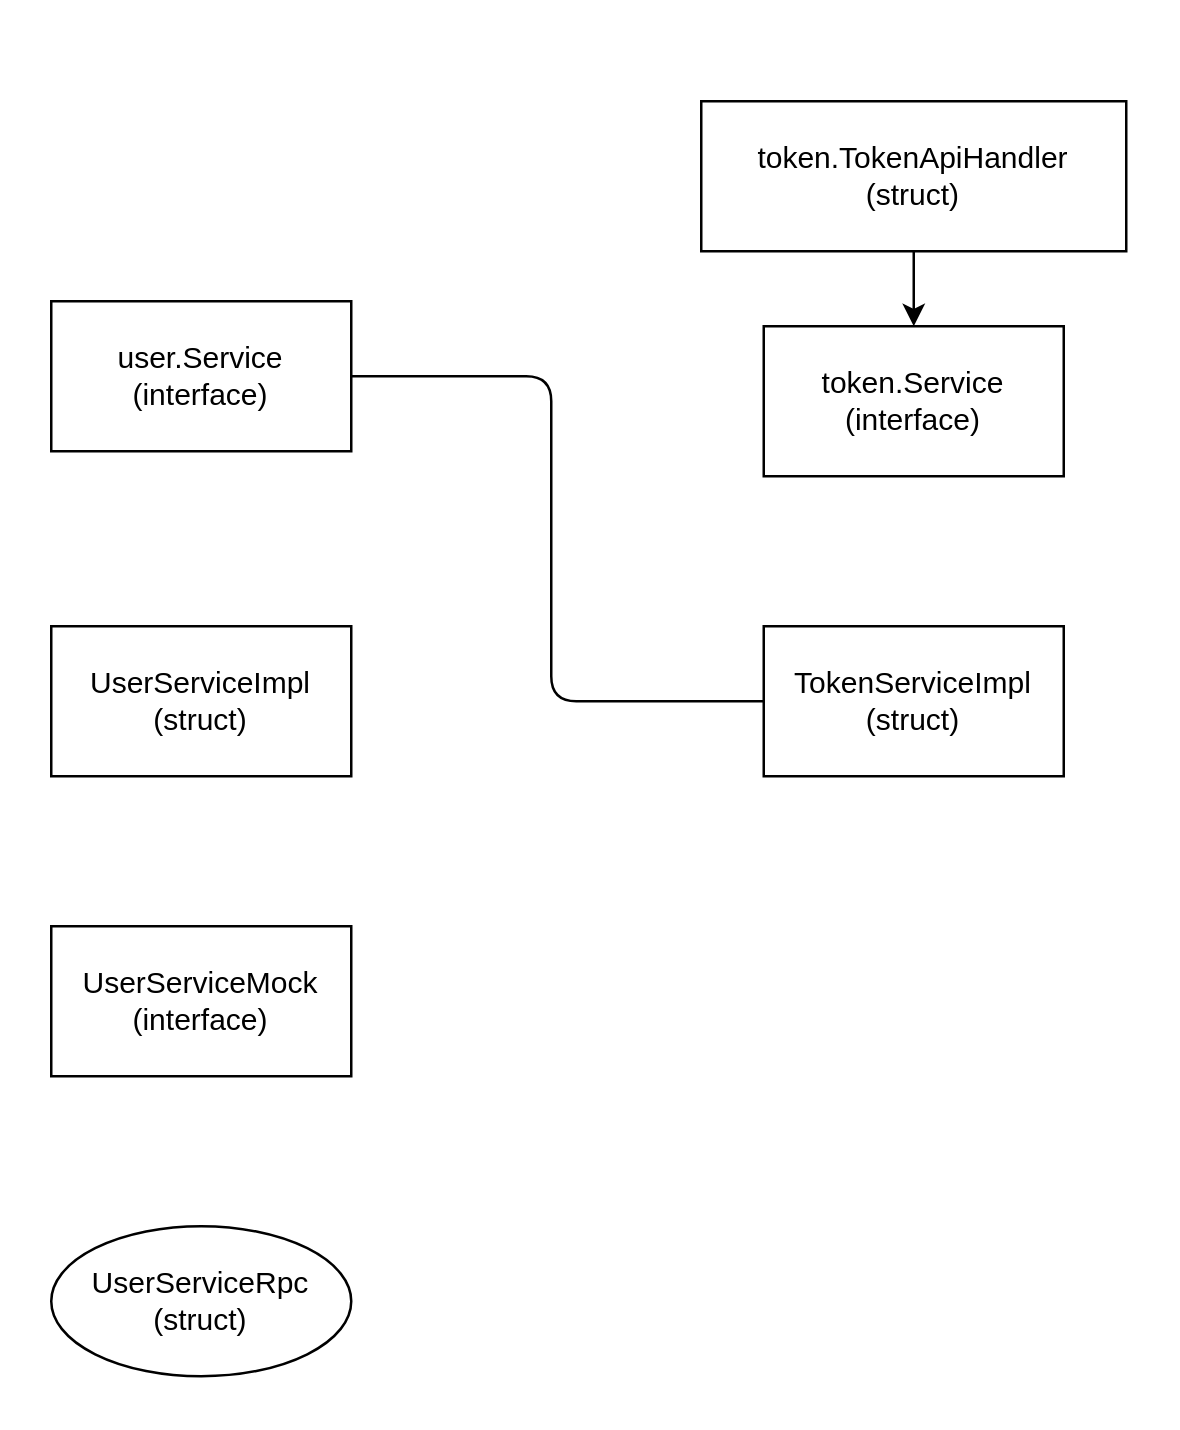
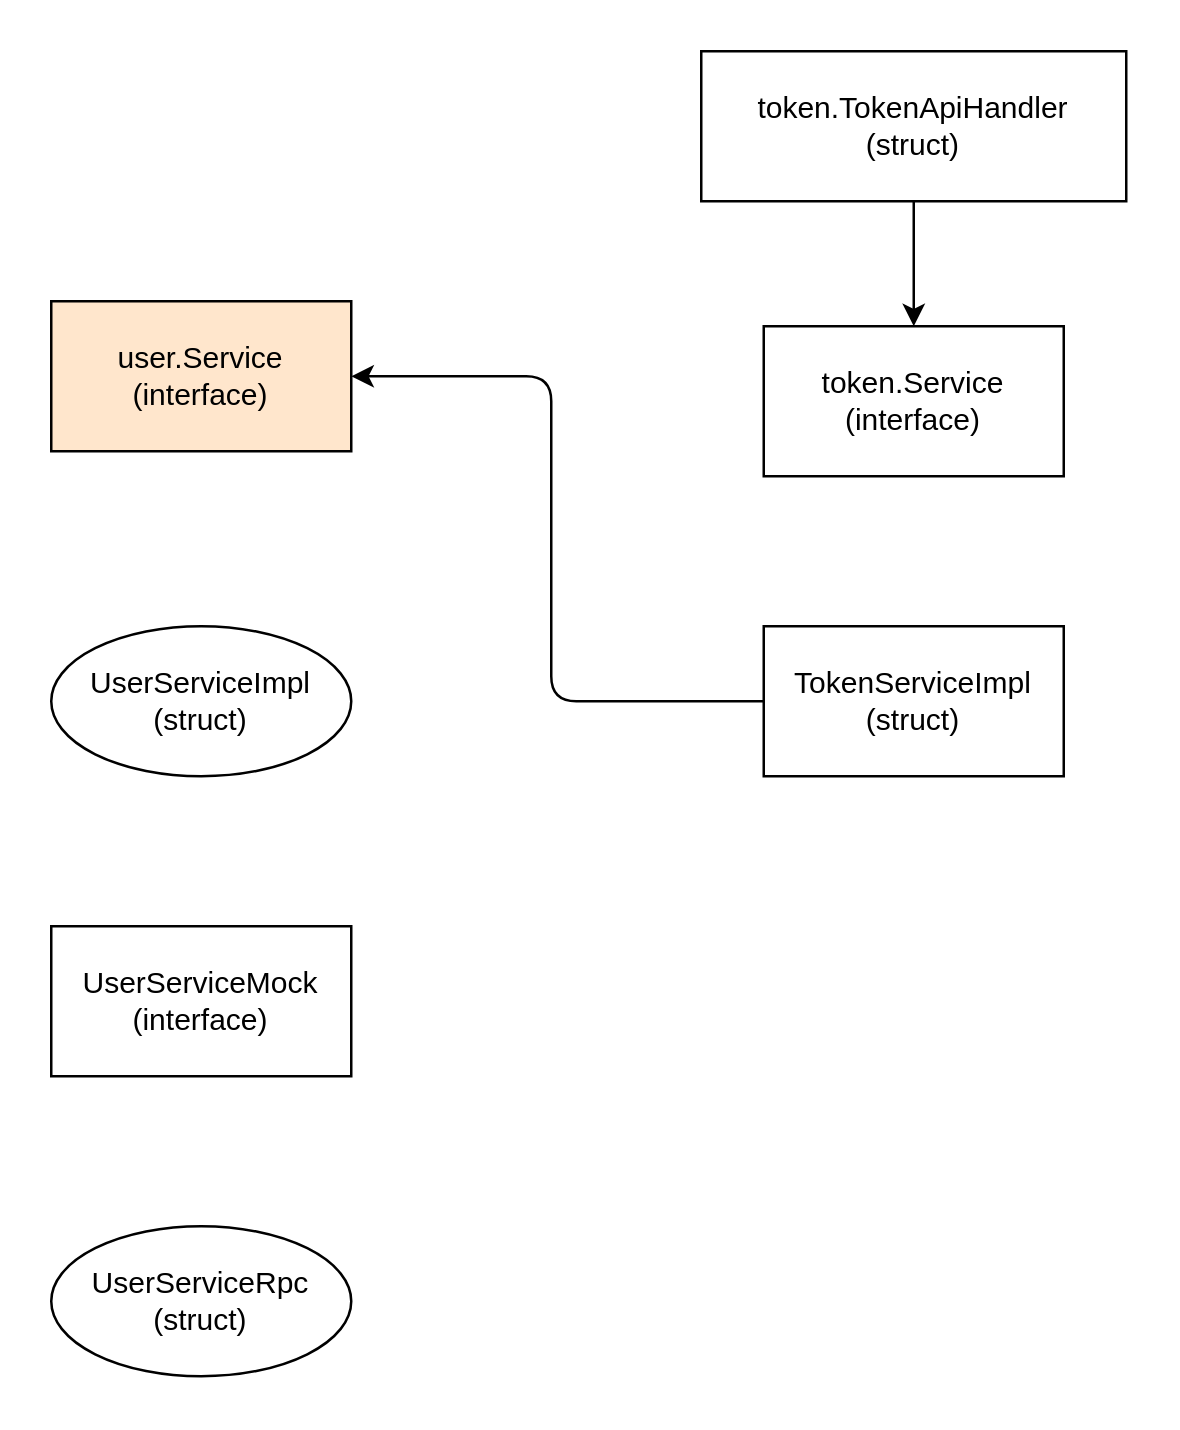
(914, 176) -> (914, 126)
(201, 376) -> (201, 376)
(362, 376) -> (369, 376)
(201, 701) -> (201, 701)
